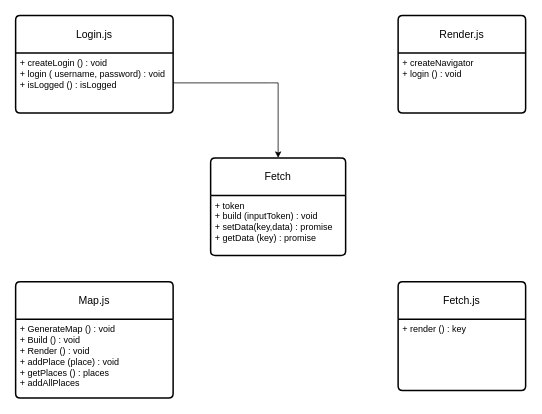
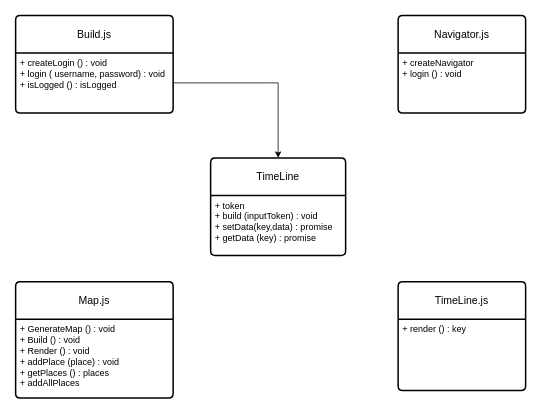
(94, 34) -> (94, 34)
(462, 34) -> (462, 34)
(278, 177) -> (278, 177)
(462, 300) -> (462, 300)
